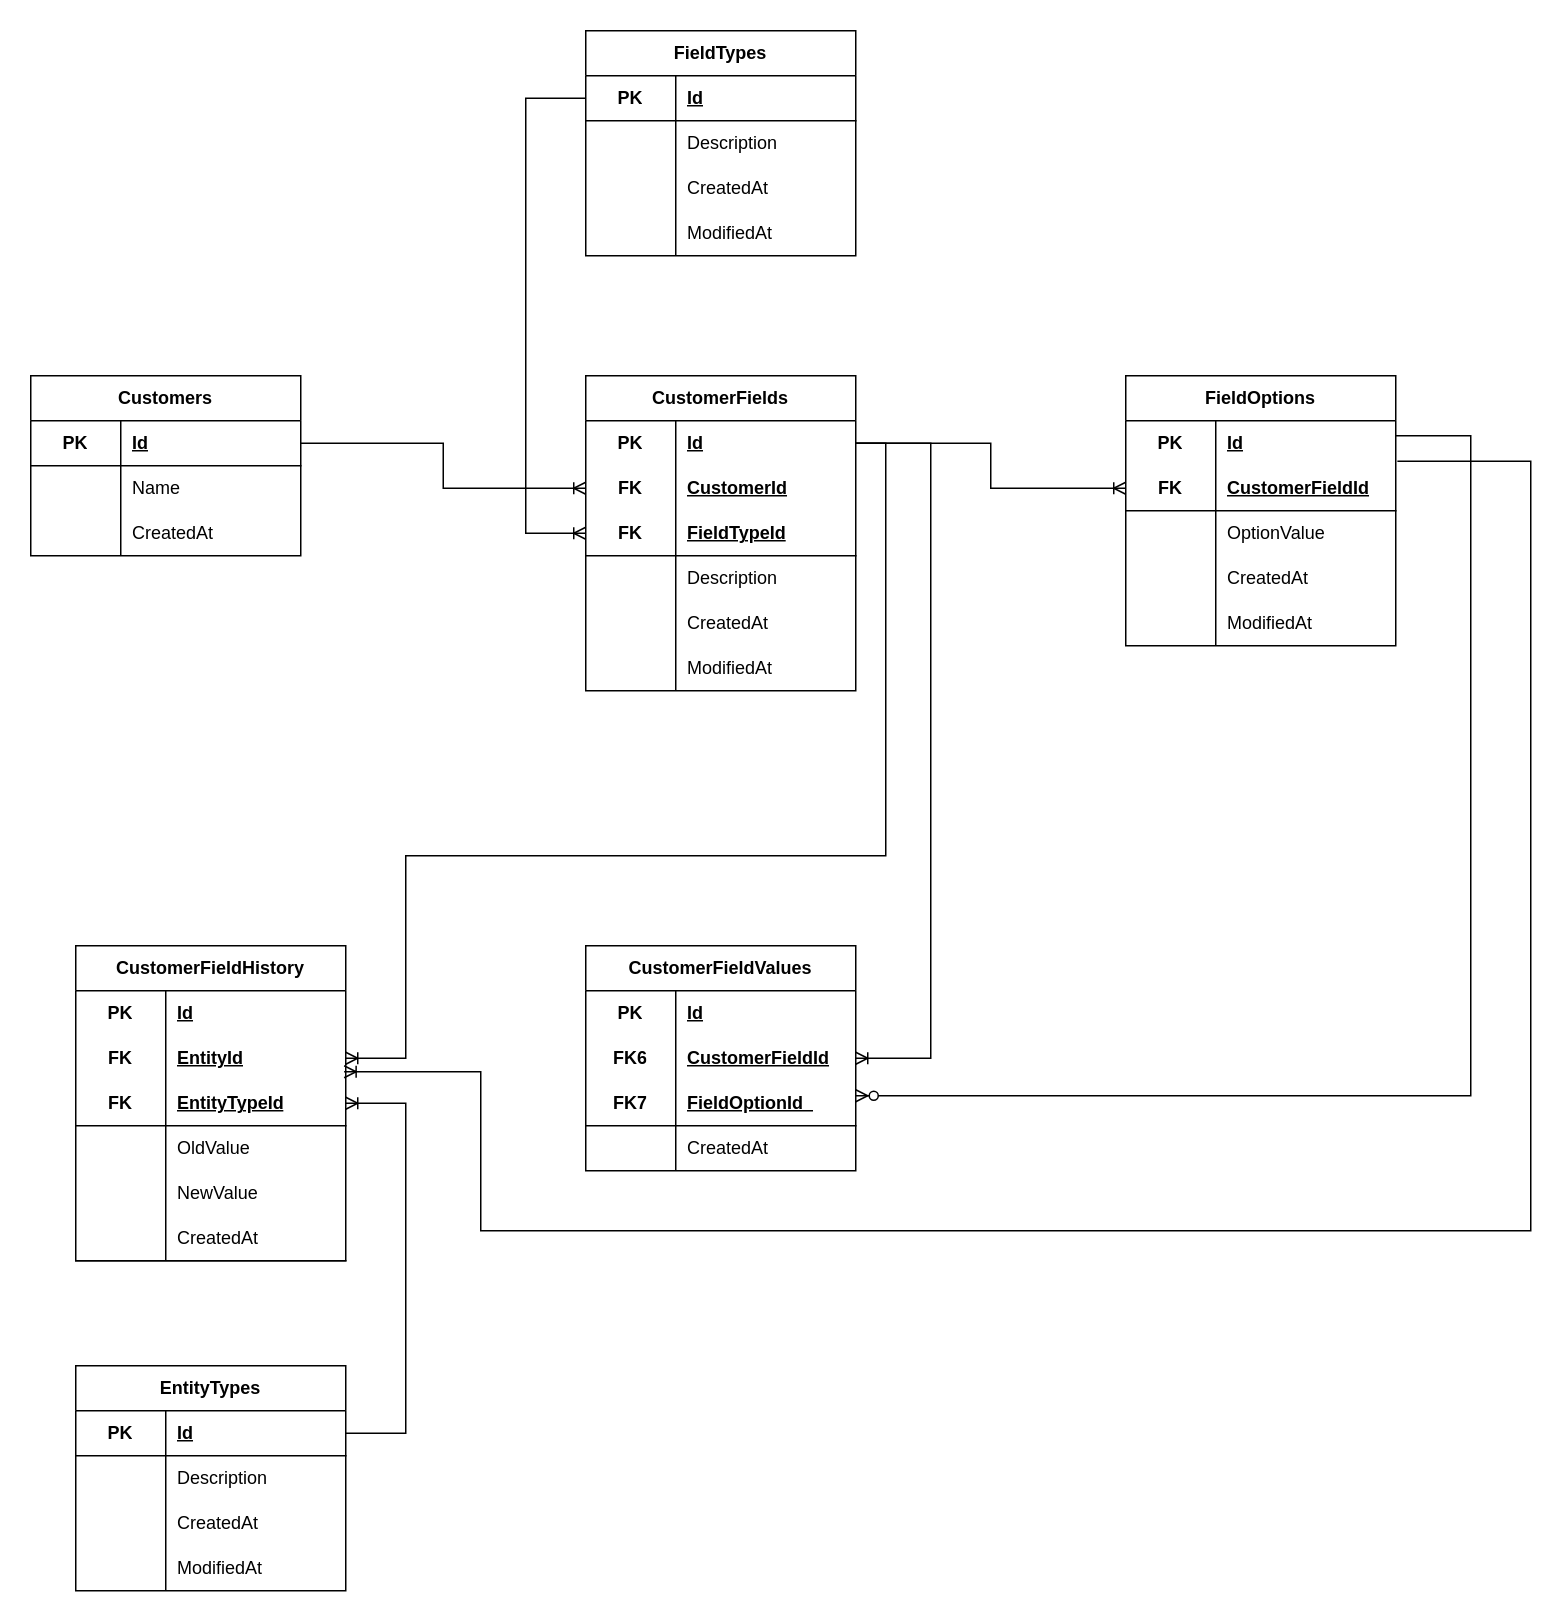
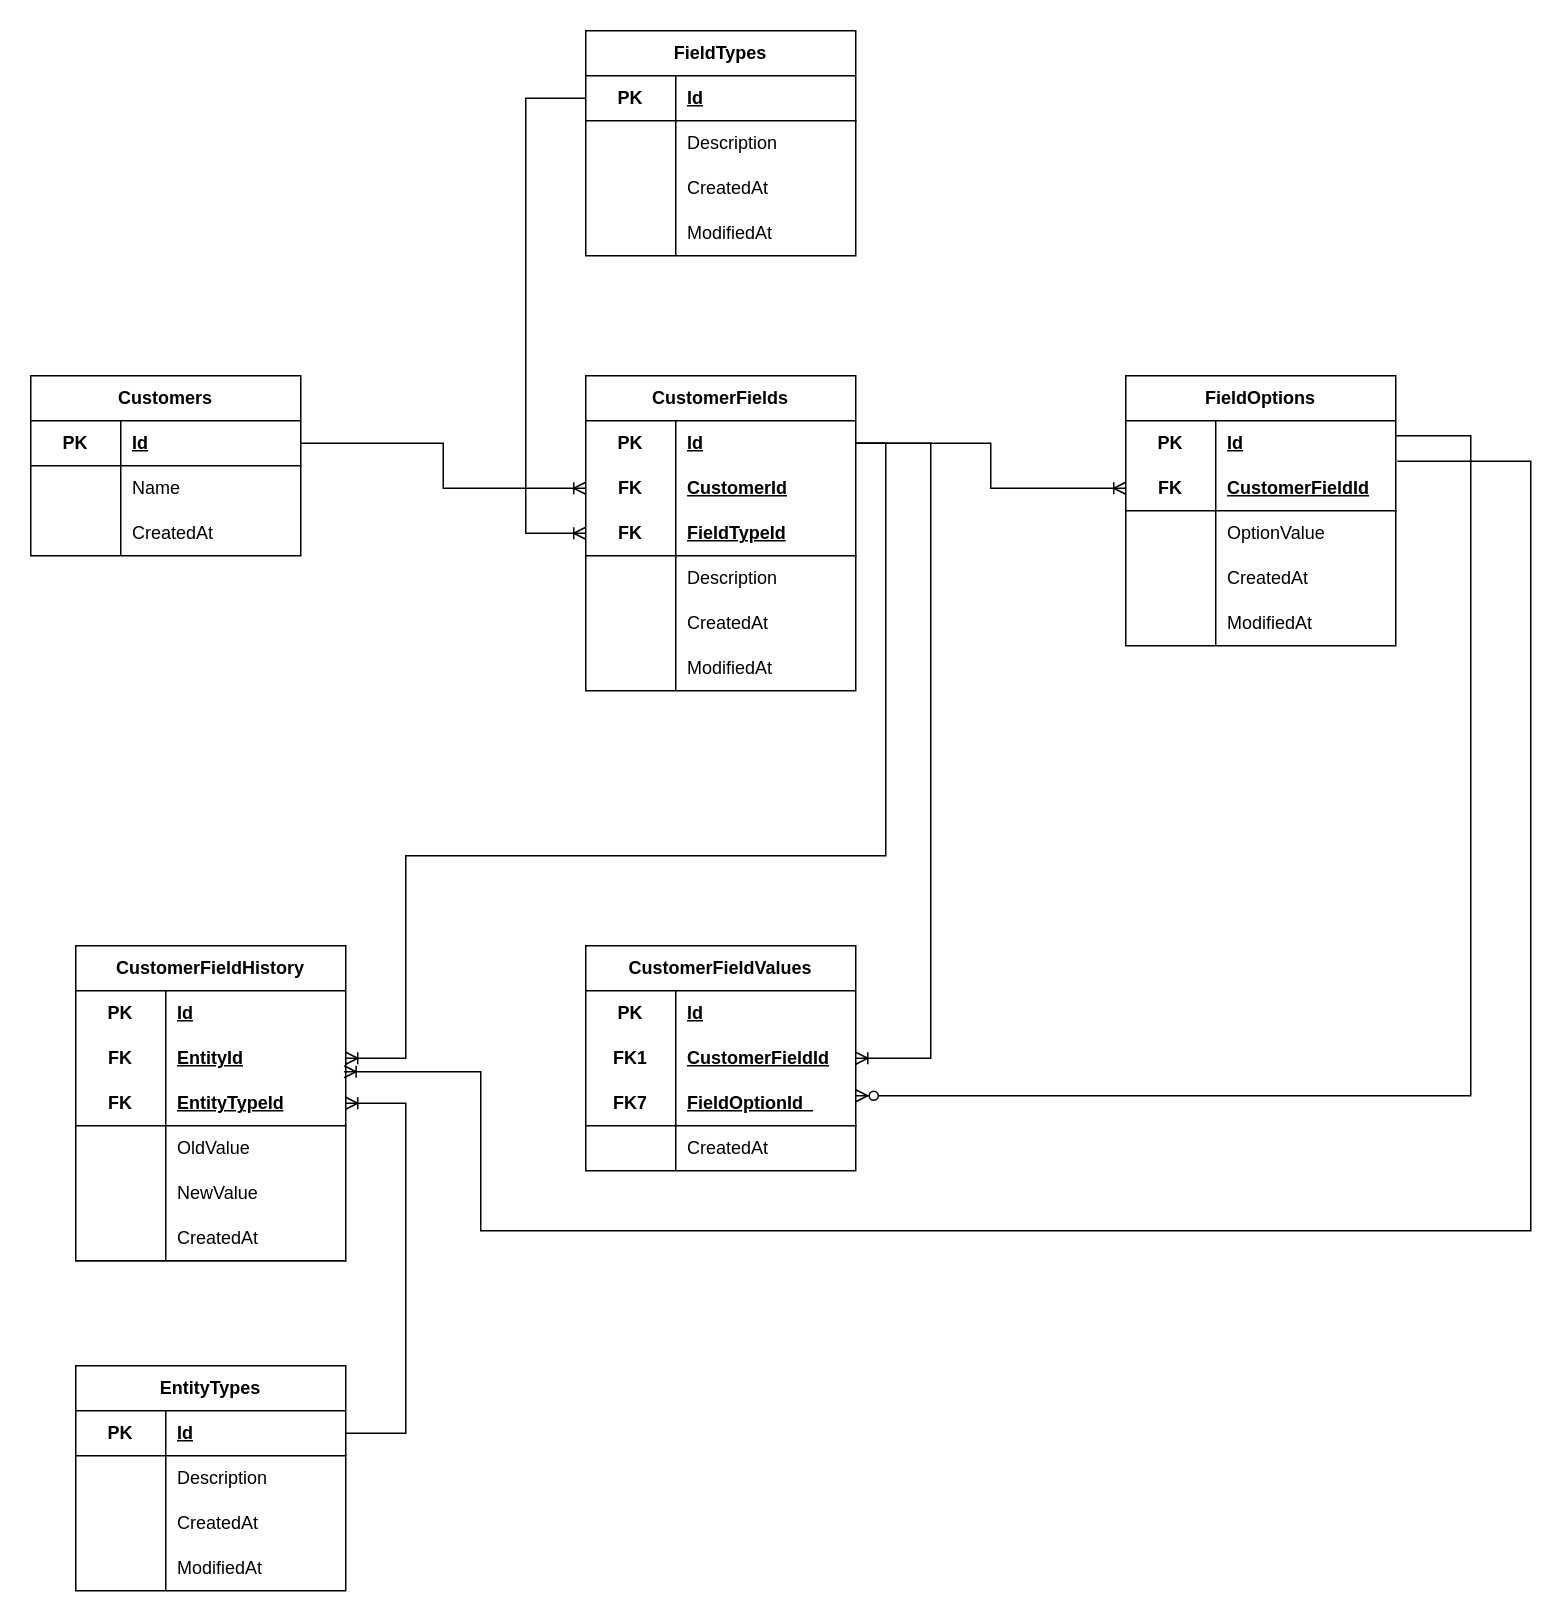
(631, 1058) -> (631, 1058)
